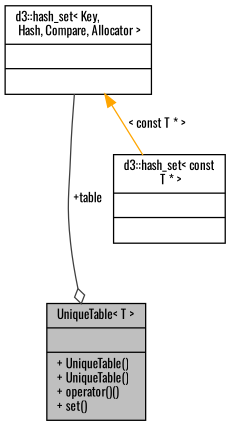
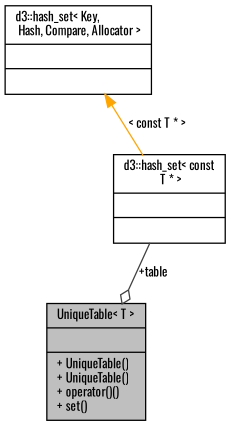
(69, 192) -> (139, 266)
